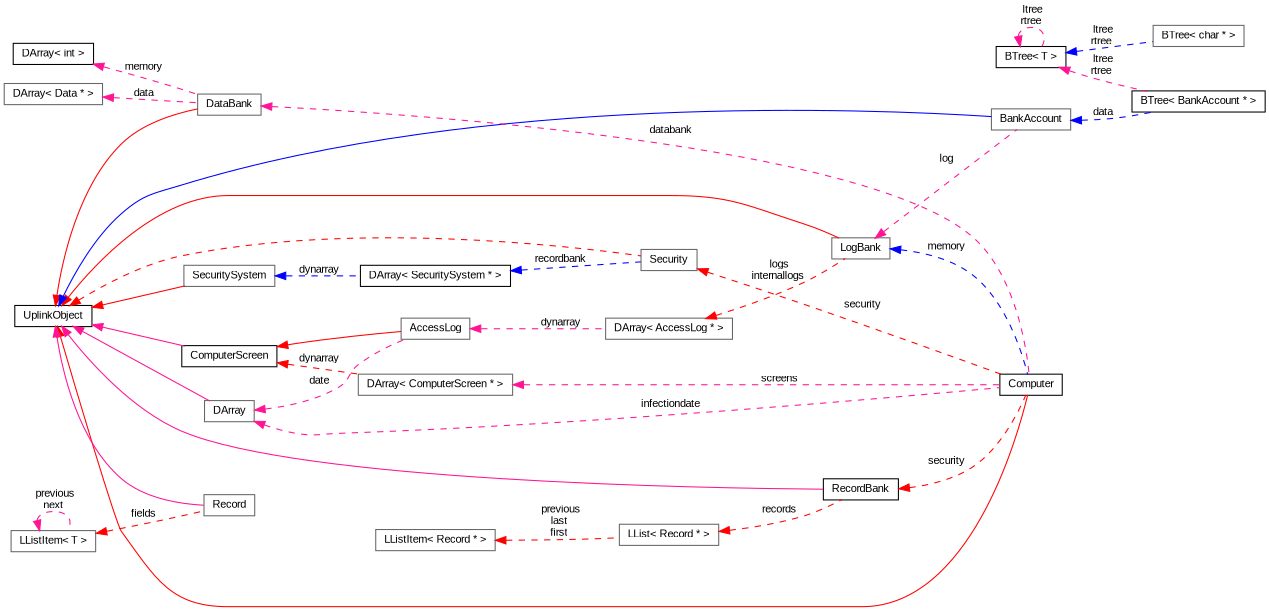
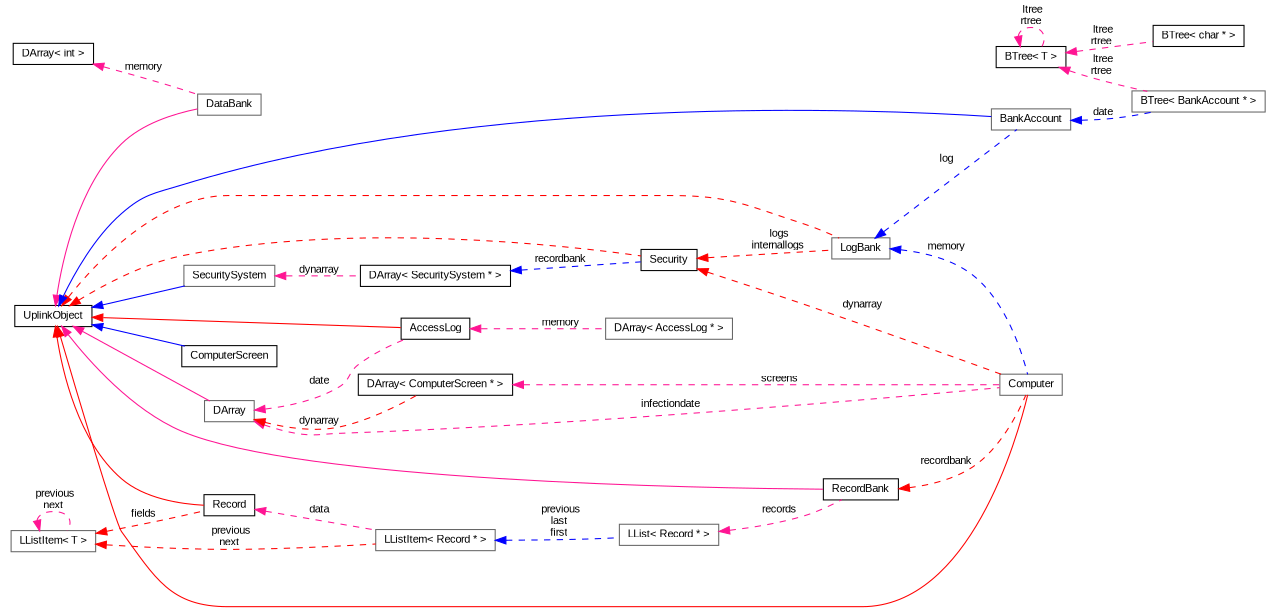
(1199, 36) -> (1199, 36)
(1115, 46) -> (1115, 46)
(53, 94) -> none
(1199, 101) -> (1199, 101)
(1101, 113) -> (1101, 113)
(705, 151) -> none
(96, 176) -> (96, 176)
(950, 181) -> (950, 181)
(439, 196) -> (439, 196)
(669, 260) -> (669, 260)
(323, 276) -> (323, 276)
(786, 290) -> (770, 254)
(144, 295) -> (144, 295)
(861, 305) -> (861, 305)
(559, 323) -> (559, 323)
(435, 329) -> (435, 329)
(144, 337) -> (144, 337)
(344, 337) -> (252, 323)
(325, 369) -> (344, 426)
(435, 385) -> (435, 385)
(1031, 385) -> (1031, 385)
(945, 461) -> (945, 461)
(106, 462) -> (106, 462)
(229, 505) -> (229, 505)
(787, 520) -> (787, 520)
none -> (321, 521)
(562, 540) -> (562, 540)
none -> (241, 549)
